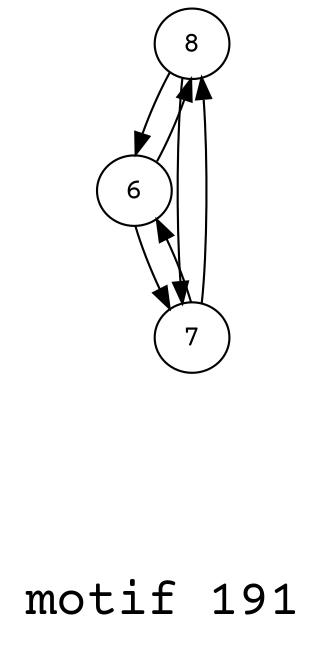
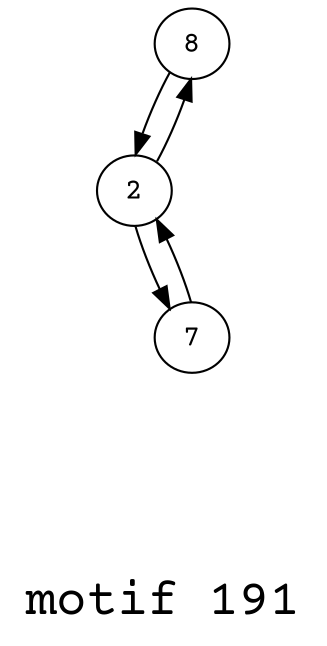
(178, 179) -> none
(134, 191) -> (134, 191)
(206, 201) -> none
